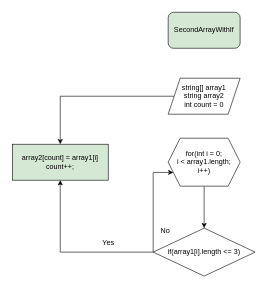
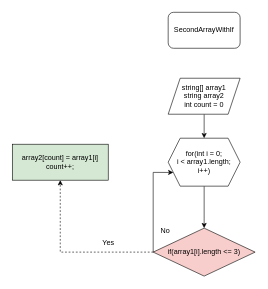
(204, 30) -> (204, 30)
(60, 96) -> (204, 132)
(72, 252) -> (72, 252)
(204, 252) -> (204, 252)
